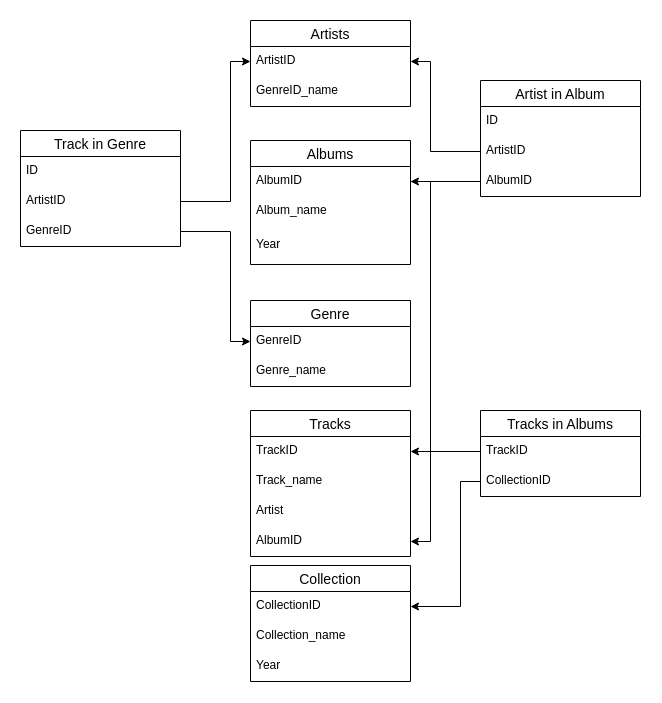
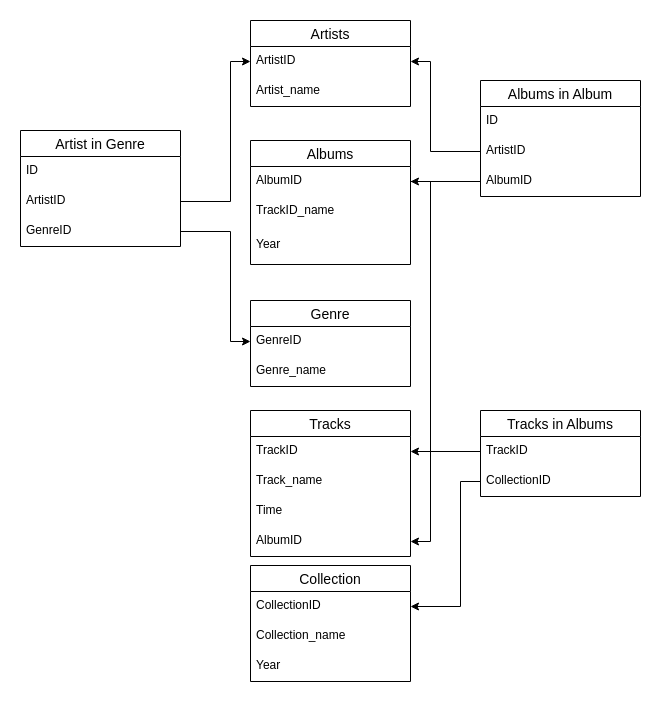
(296, 90) -> (291, 90)
(560, 94) -> (560, 94)
(100, 144) -> (100, 144)
(288, 210) -> (296, 210)
(275, 510) -> (268, 510)
